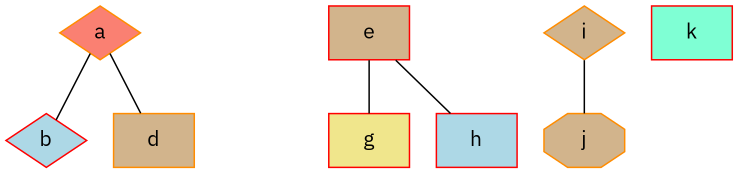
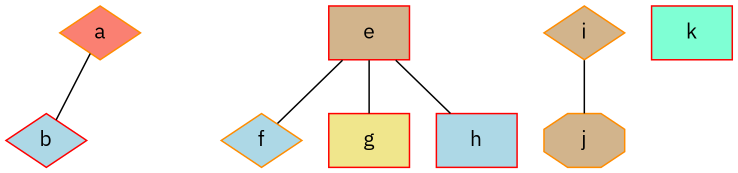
(154, 140) -> none
none -> (262, 140)
